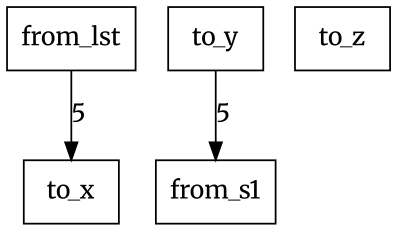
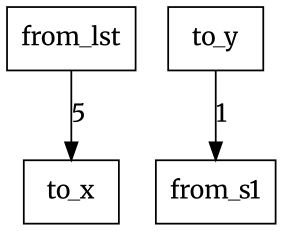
(343, 39) -> none
(224, 115) -> (222, 115)
